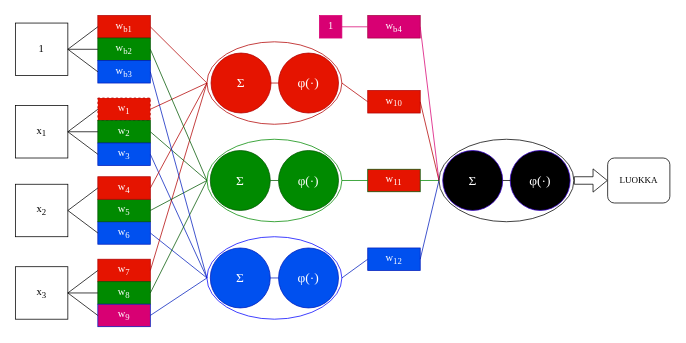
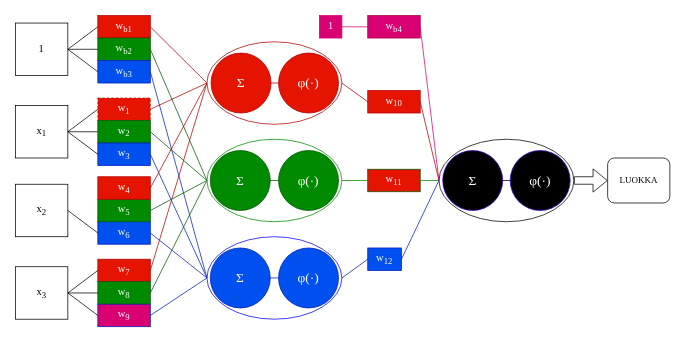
(83, 199) -> none
(394, 259) -> (385, 259)
